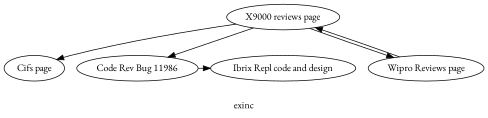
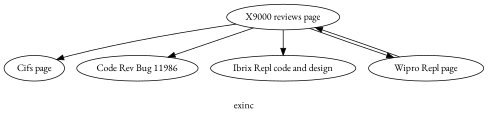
(201, 68) -> (283, 39)
(426, 68) -> (426, 68)
